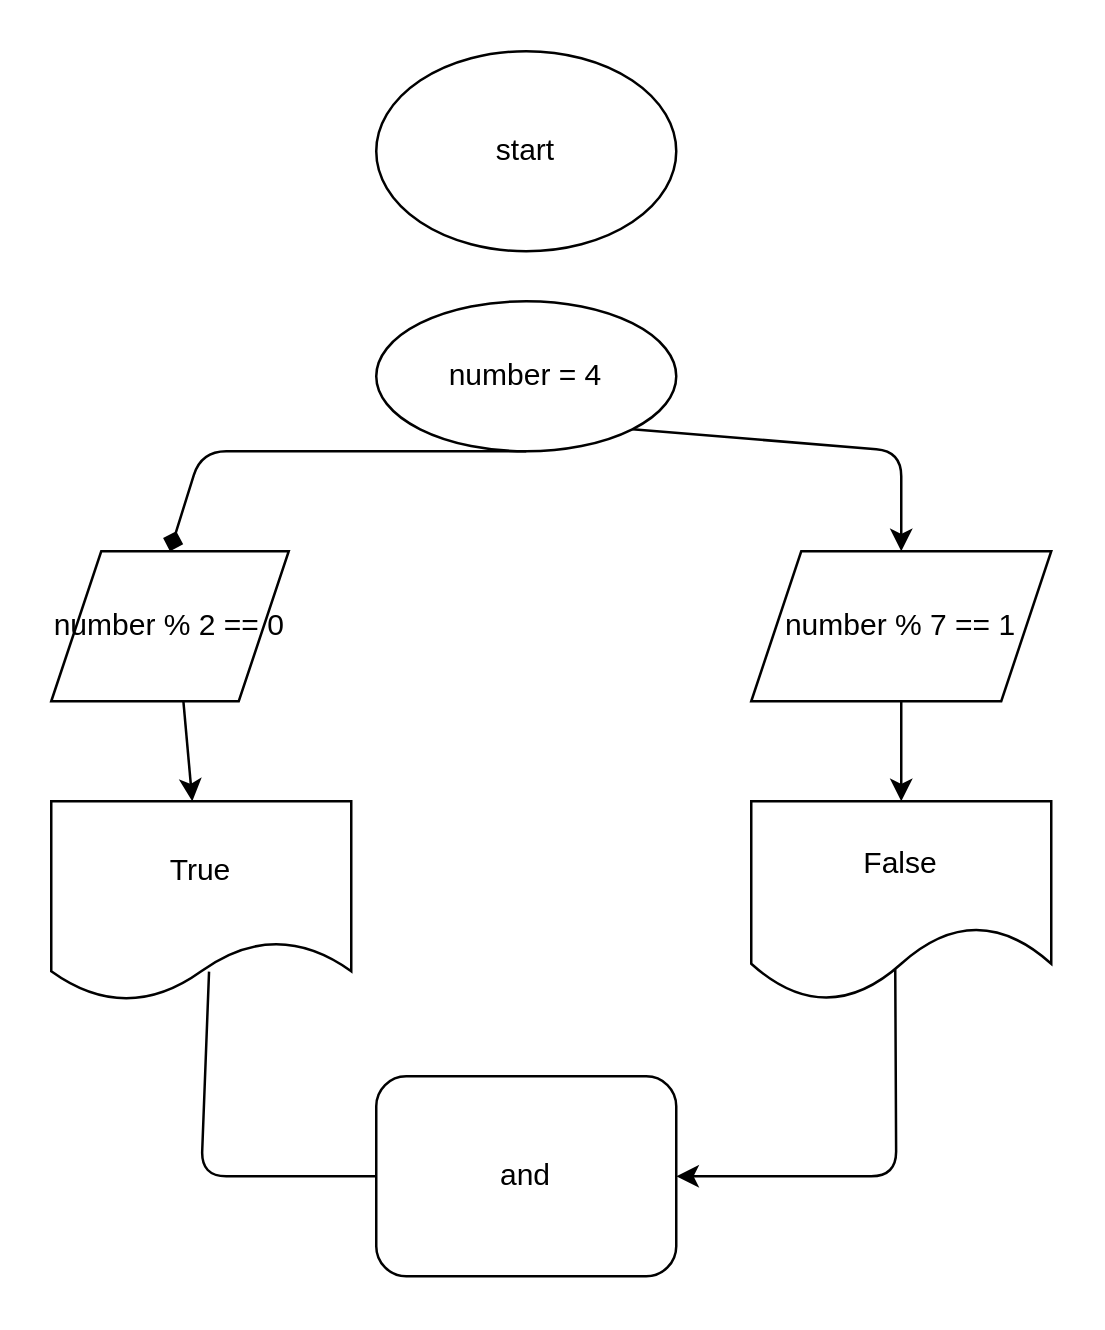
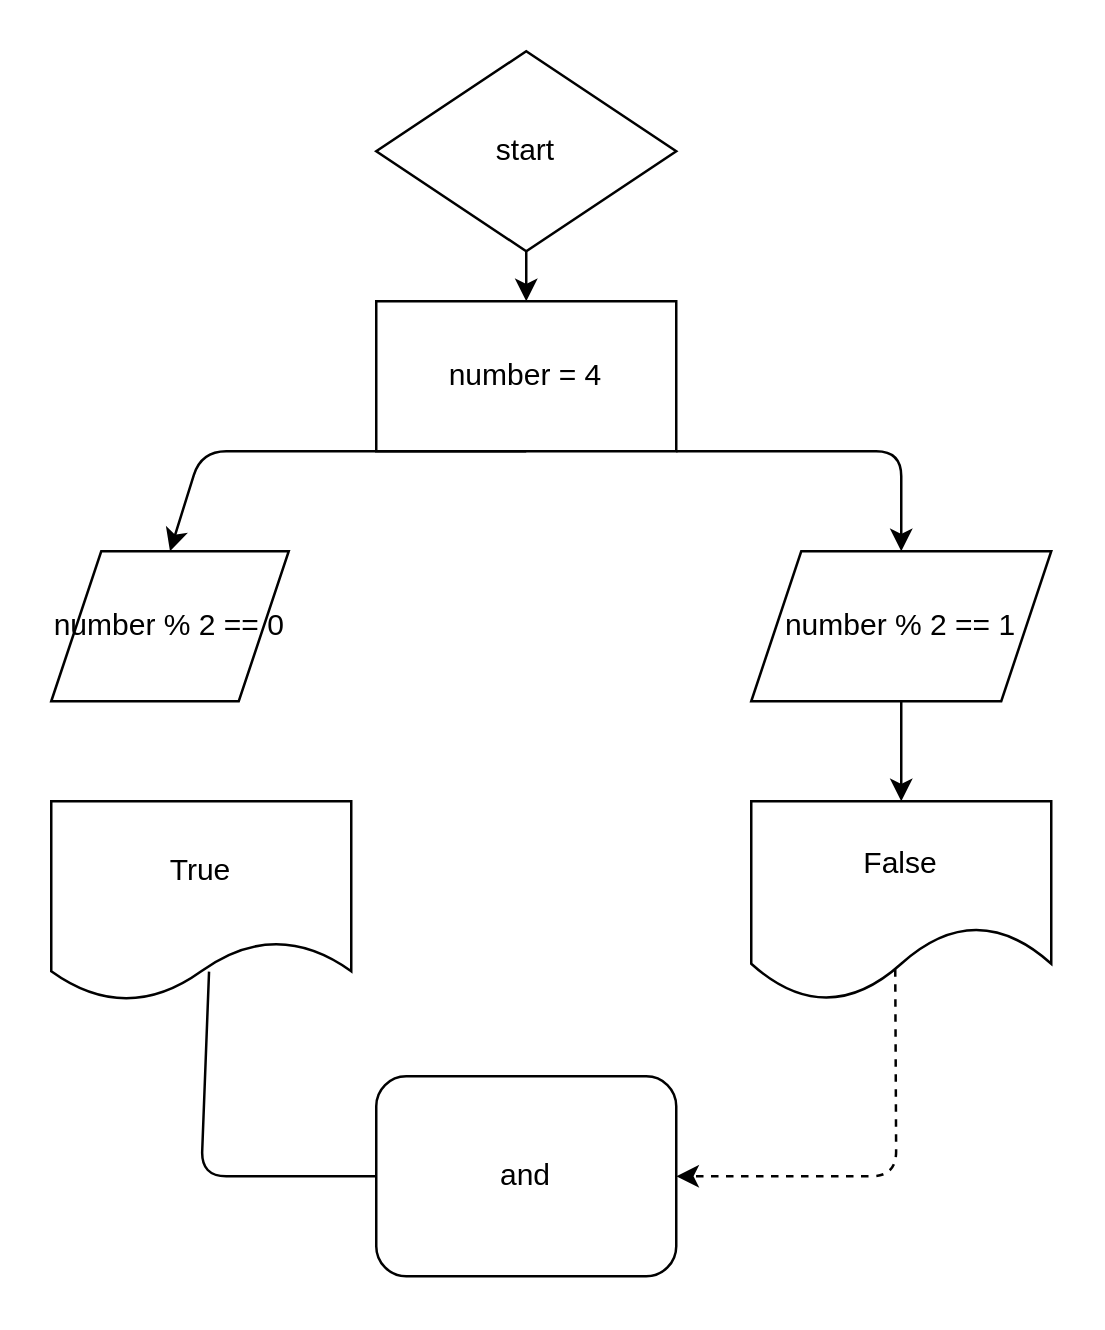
(526, 151) -> (526, 151)
none -> (526, 268)
(526, 376) -> (526, 376)
(176, 532) -> (176, 532)
(901, 626) -> (901, 626)
(187, 743) -> none
(889, 1171) -> (889, 1171)
